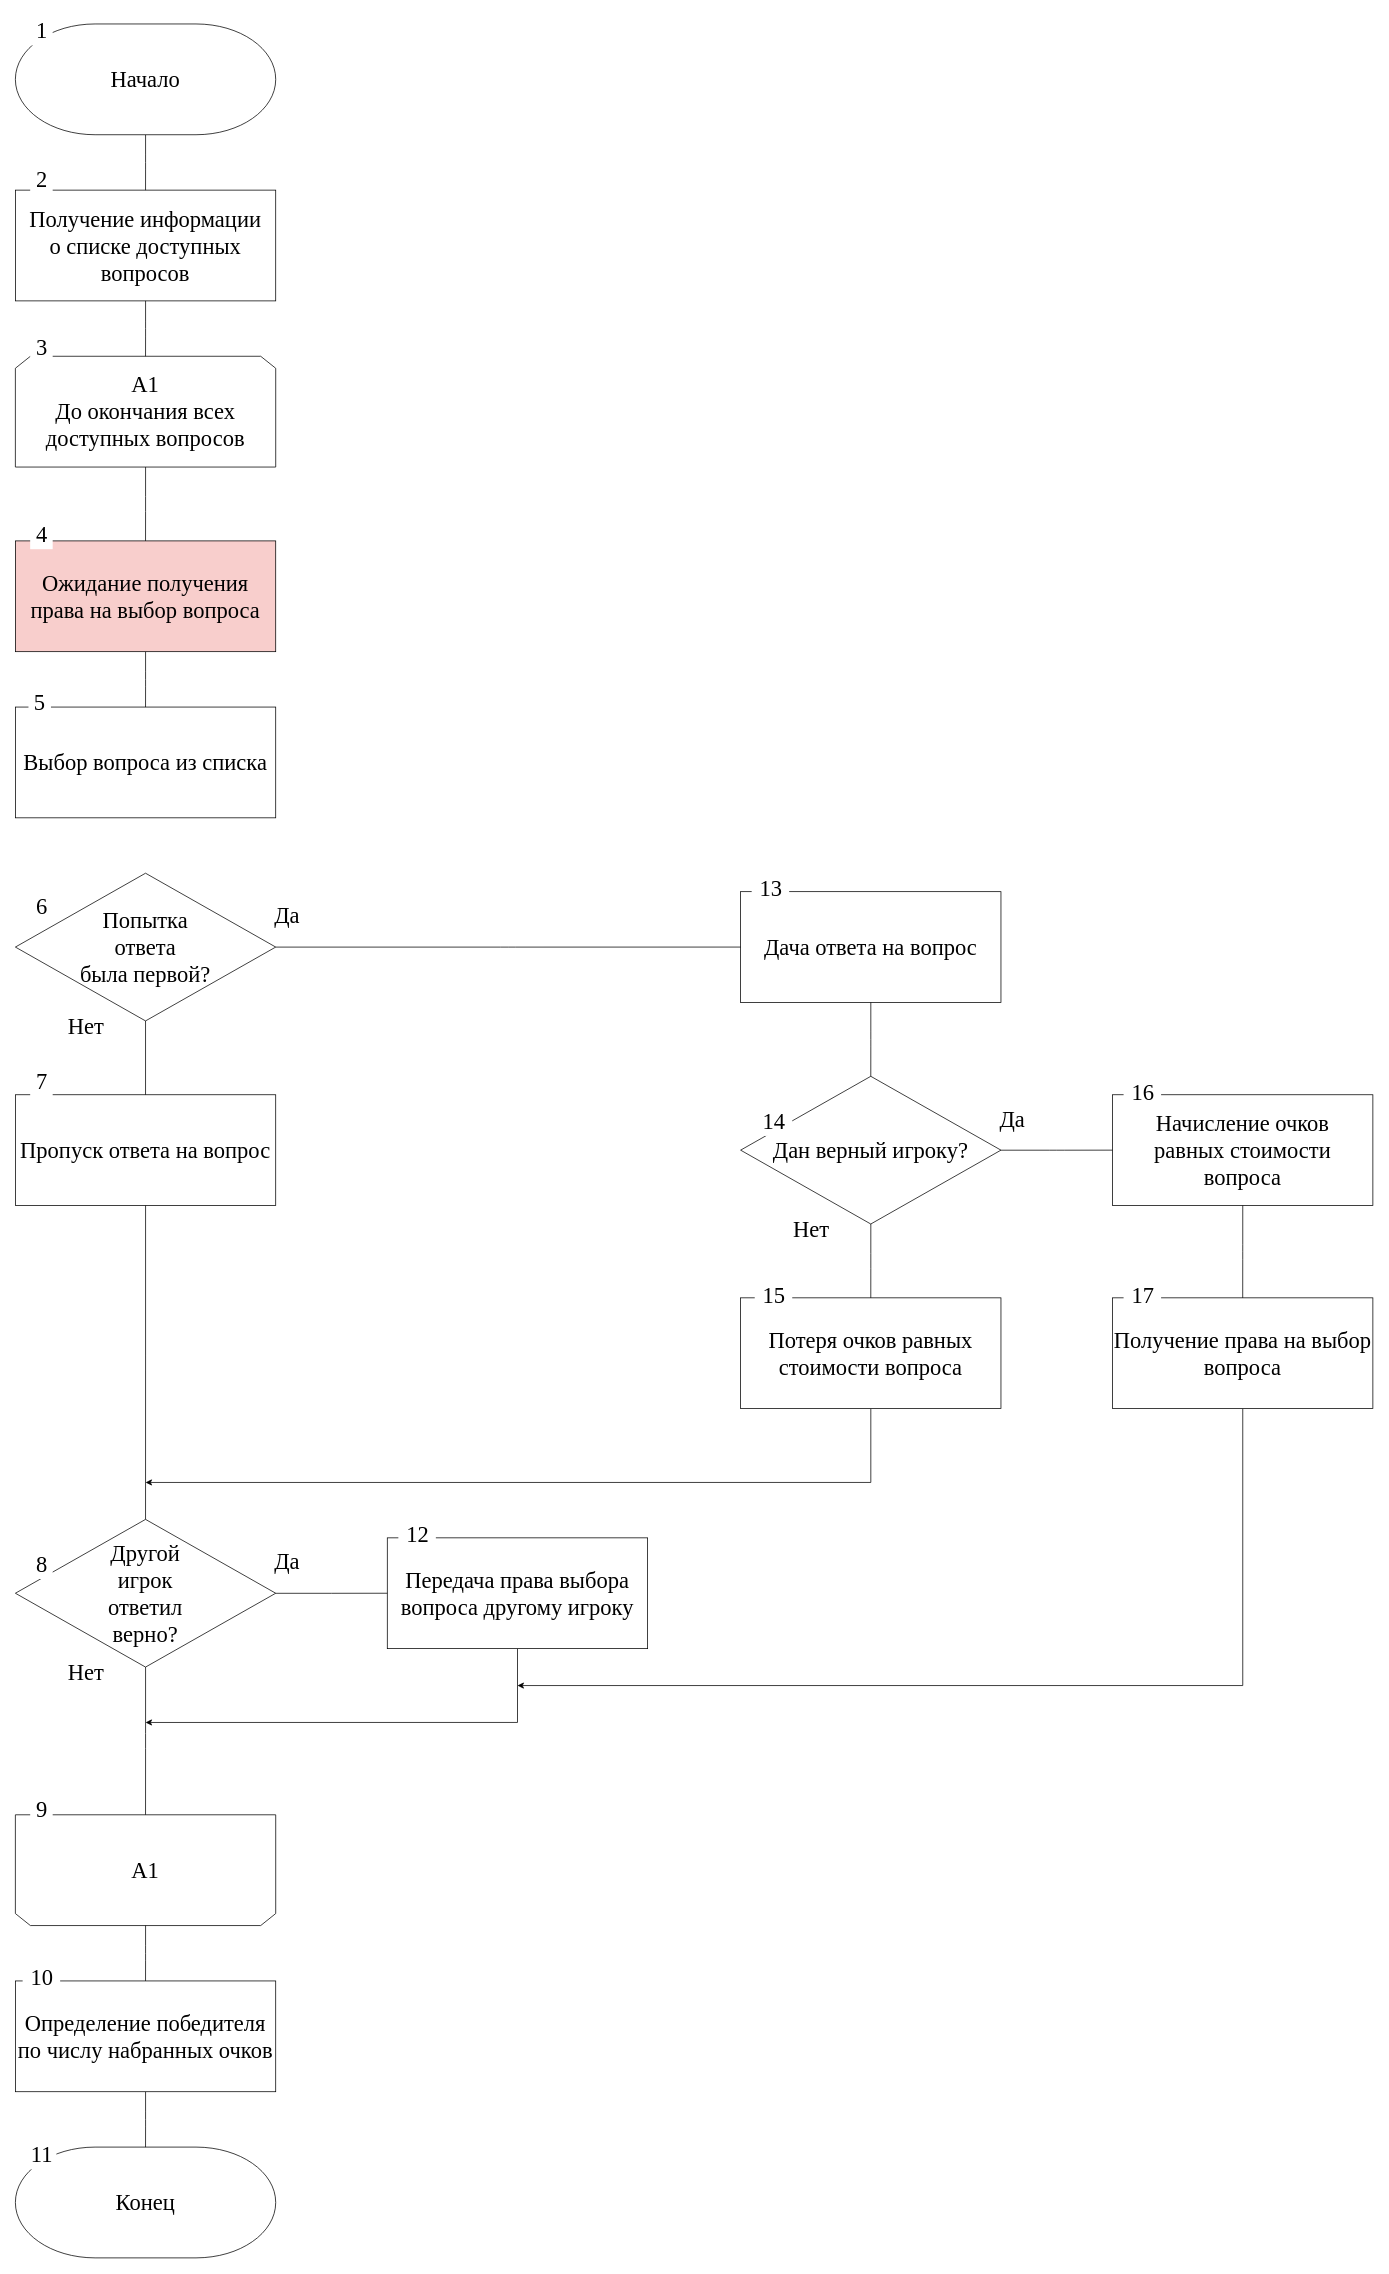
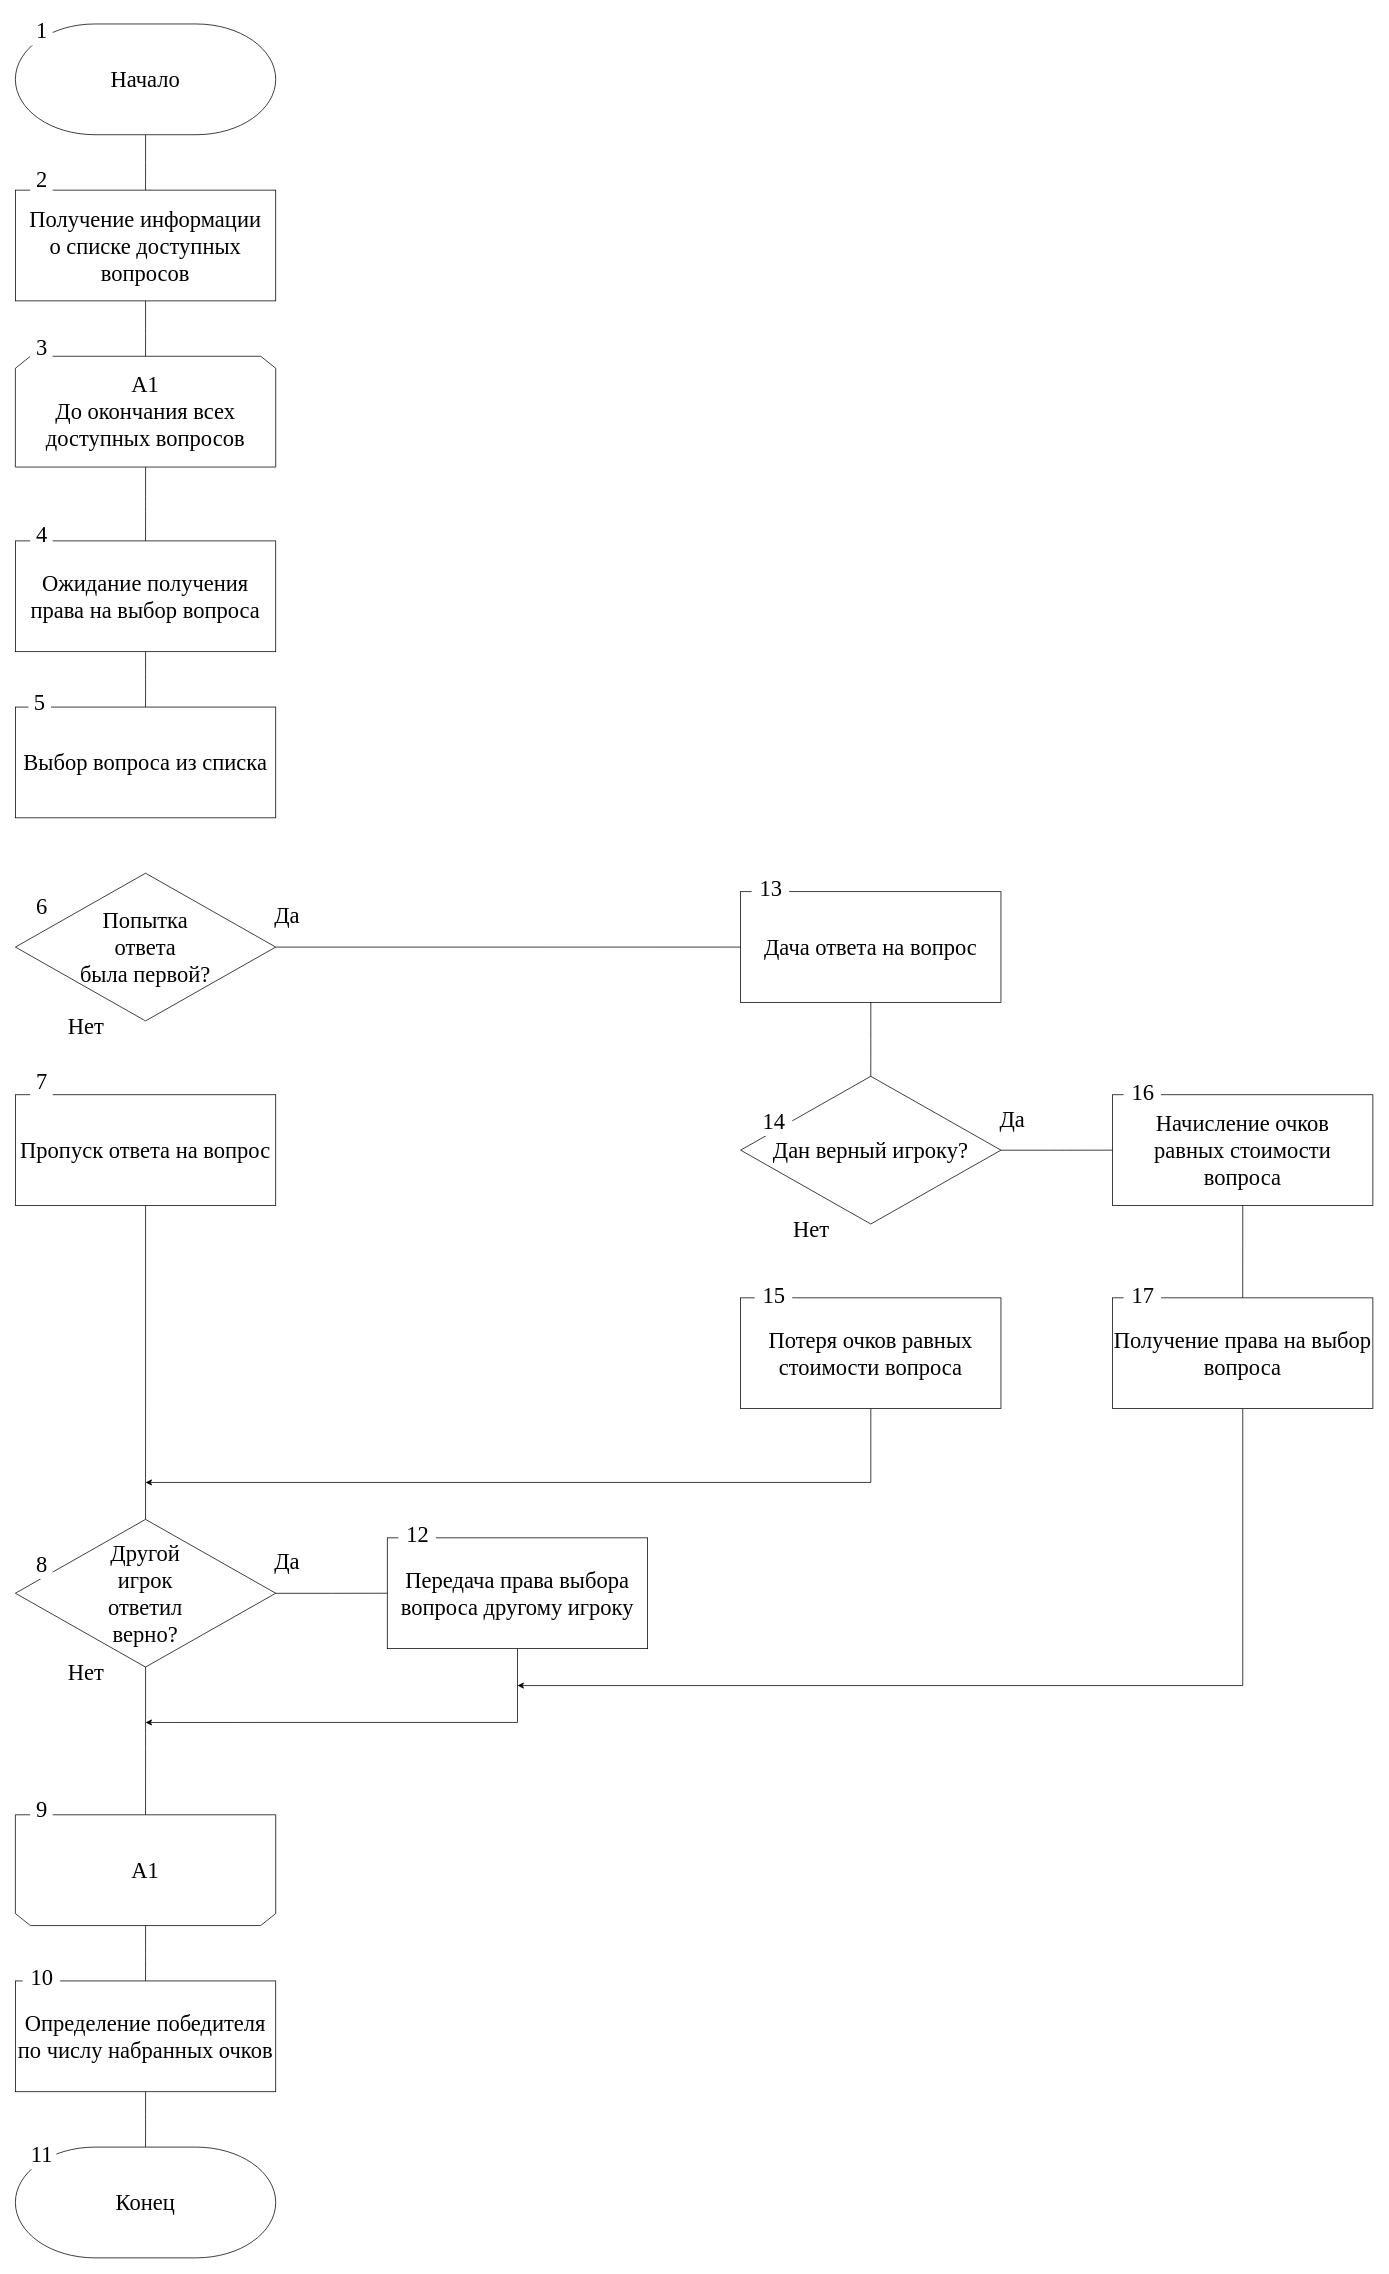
(146, 596) -> (146, 596)
(146, 1057) -> none
(871, 1261) -> none
